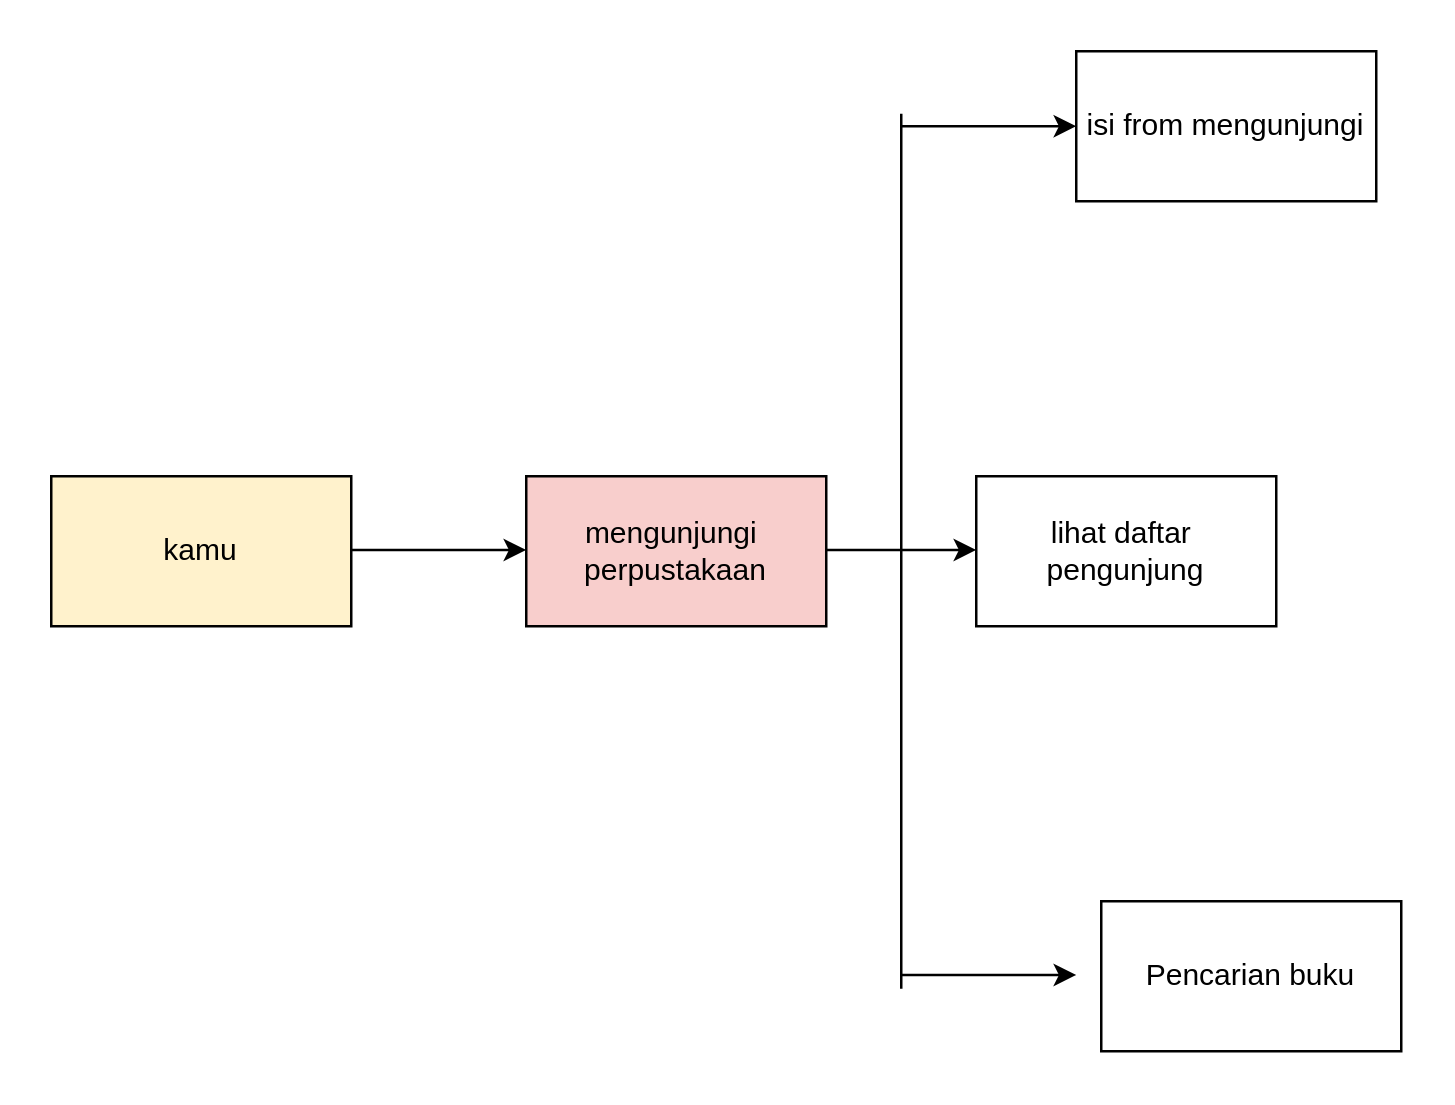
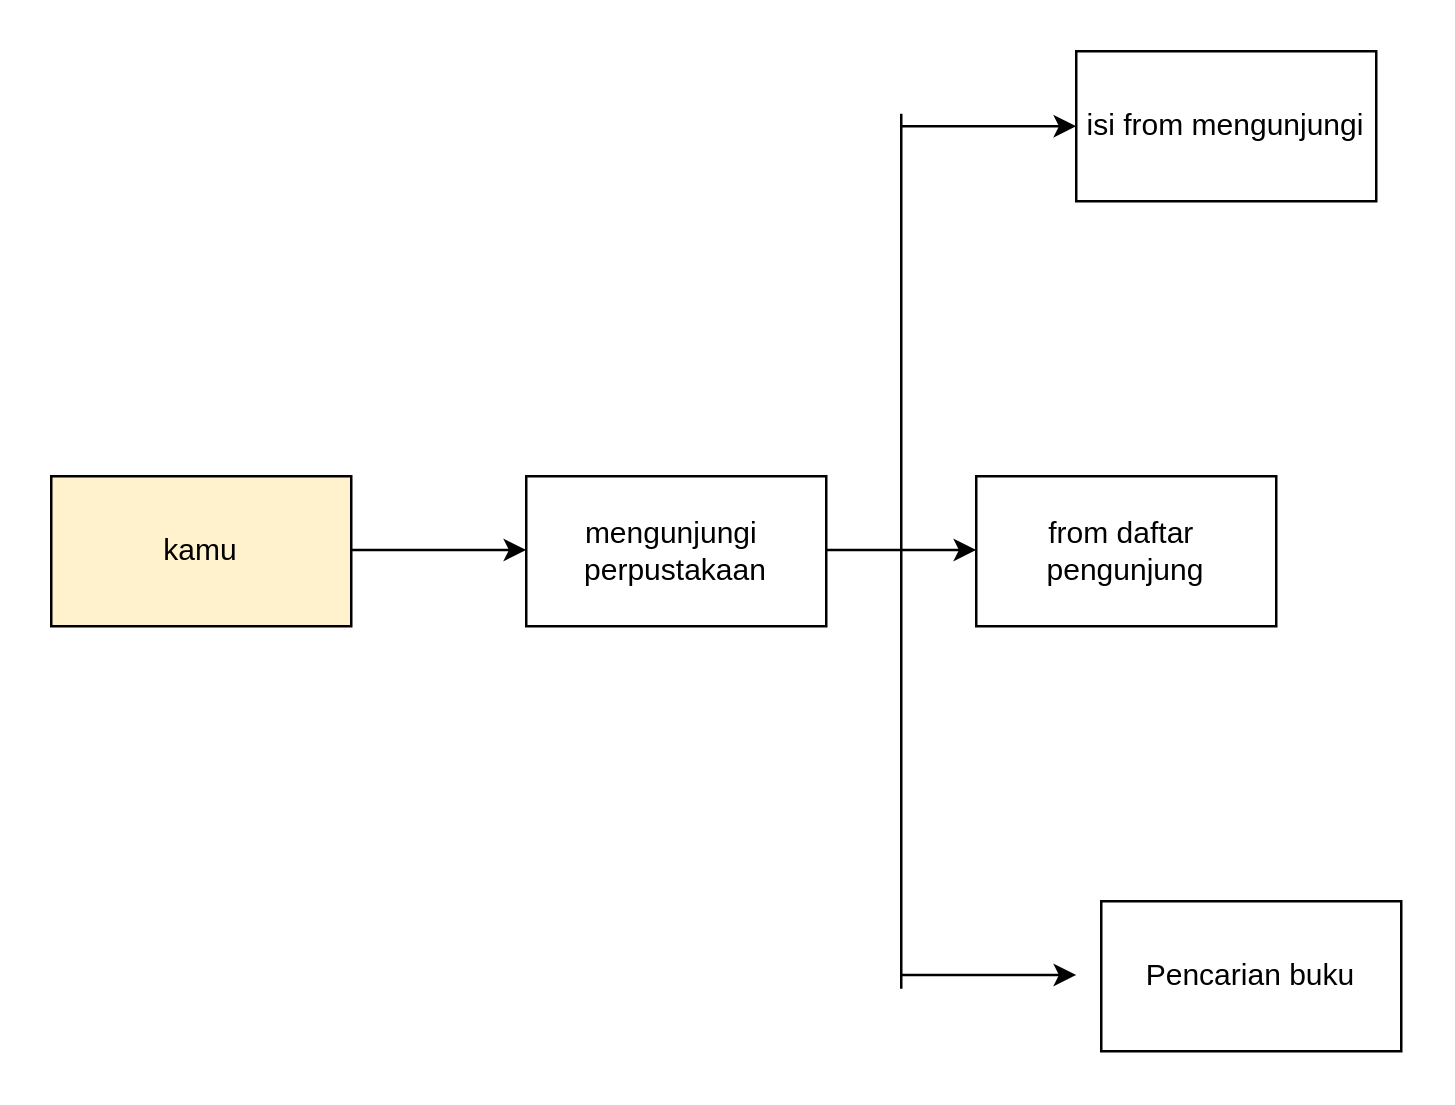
(676, 551) -> (676, 551)
(1126, 551) -> (1126, 551)
